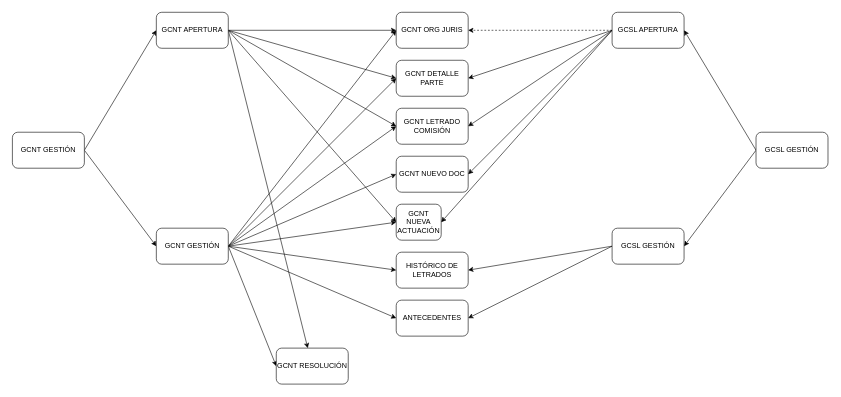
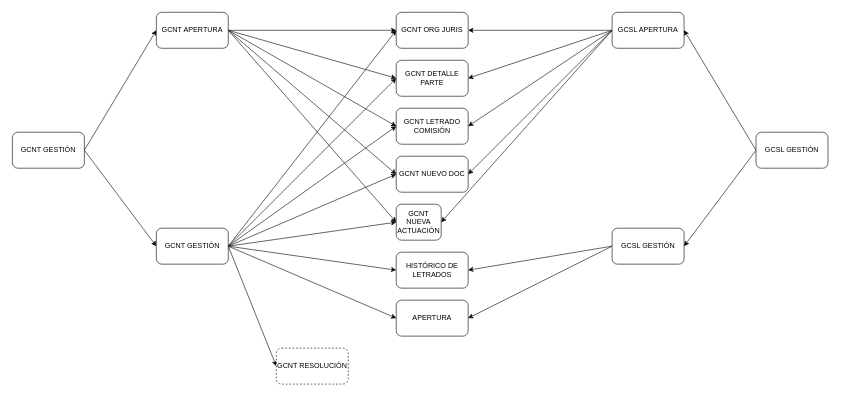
(540, 30) -> (540, 30)
(268, 189) -> (314, 104)
(432, 318) -> (432, 318)
(312, 366) -> (312, 366)
